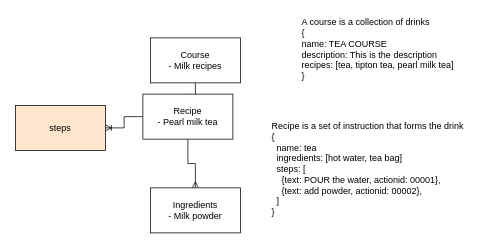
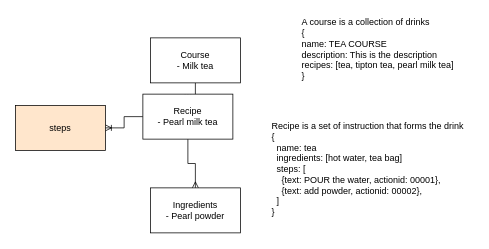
(195, 60) -> (195, 60)
(195, 210) -> (195, 210)
